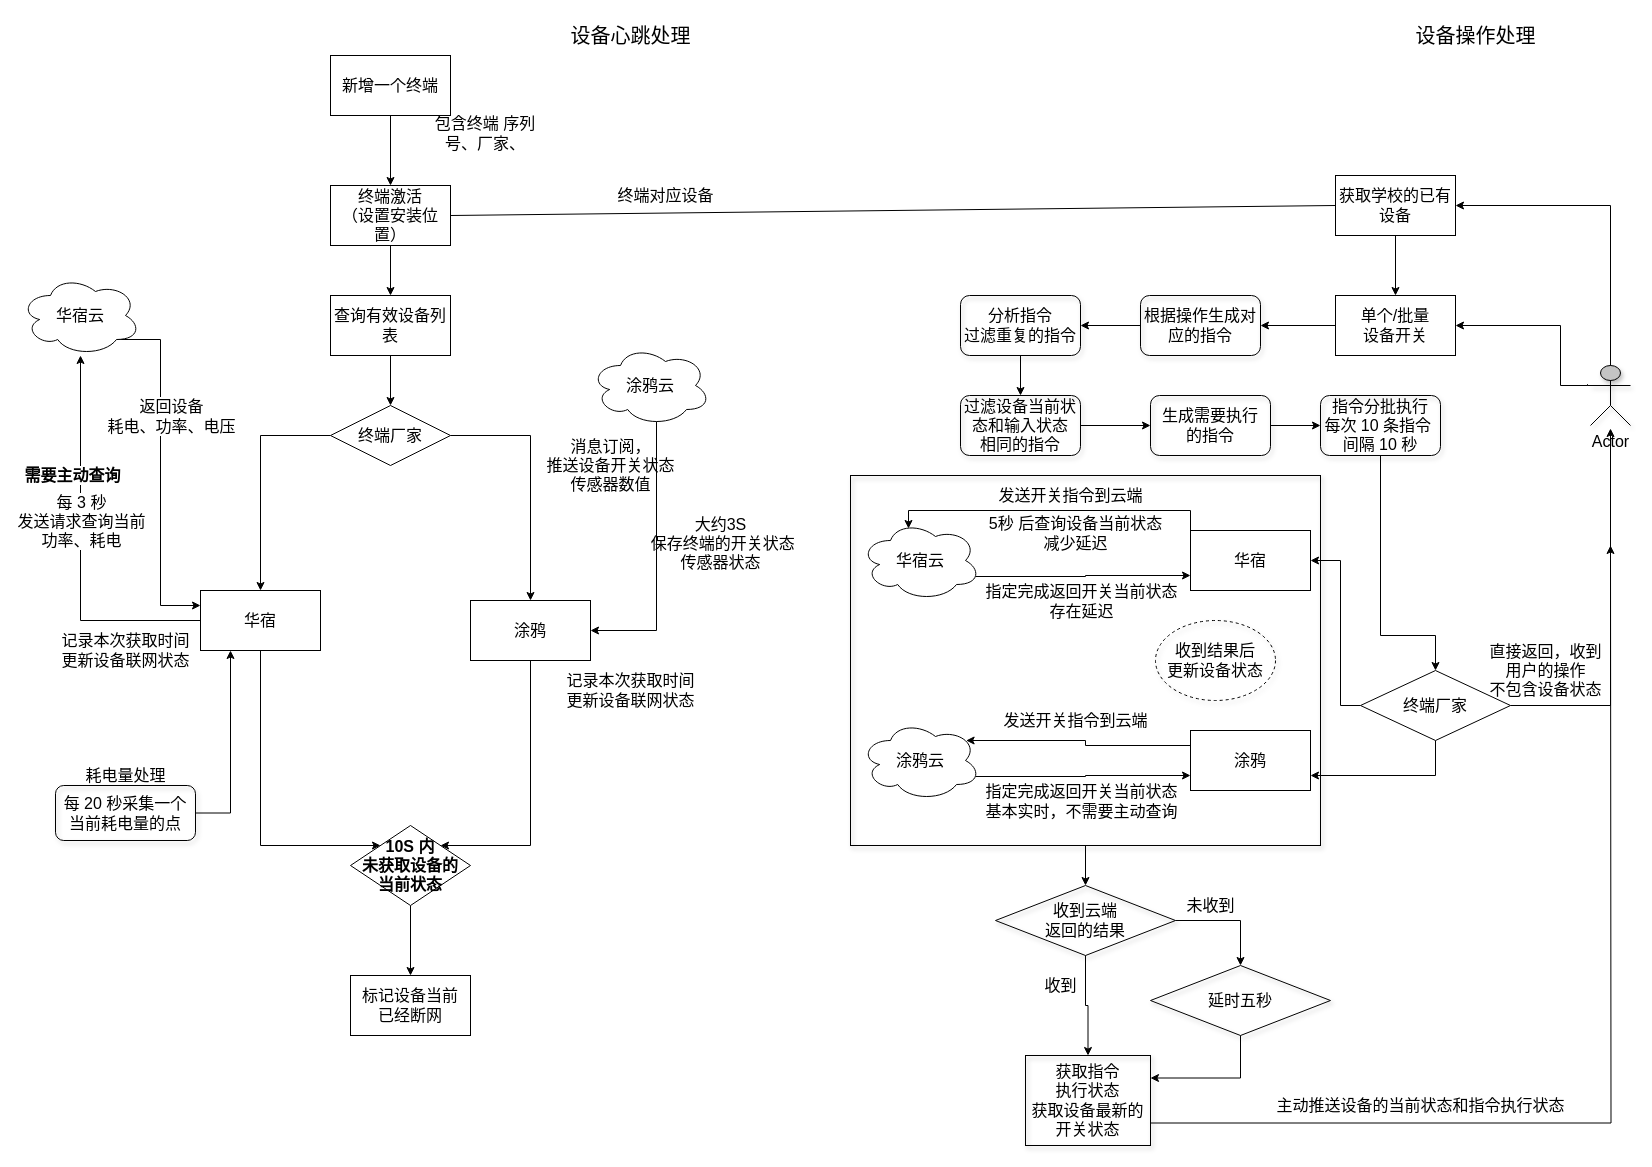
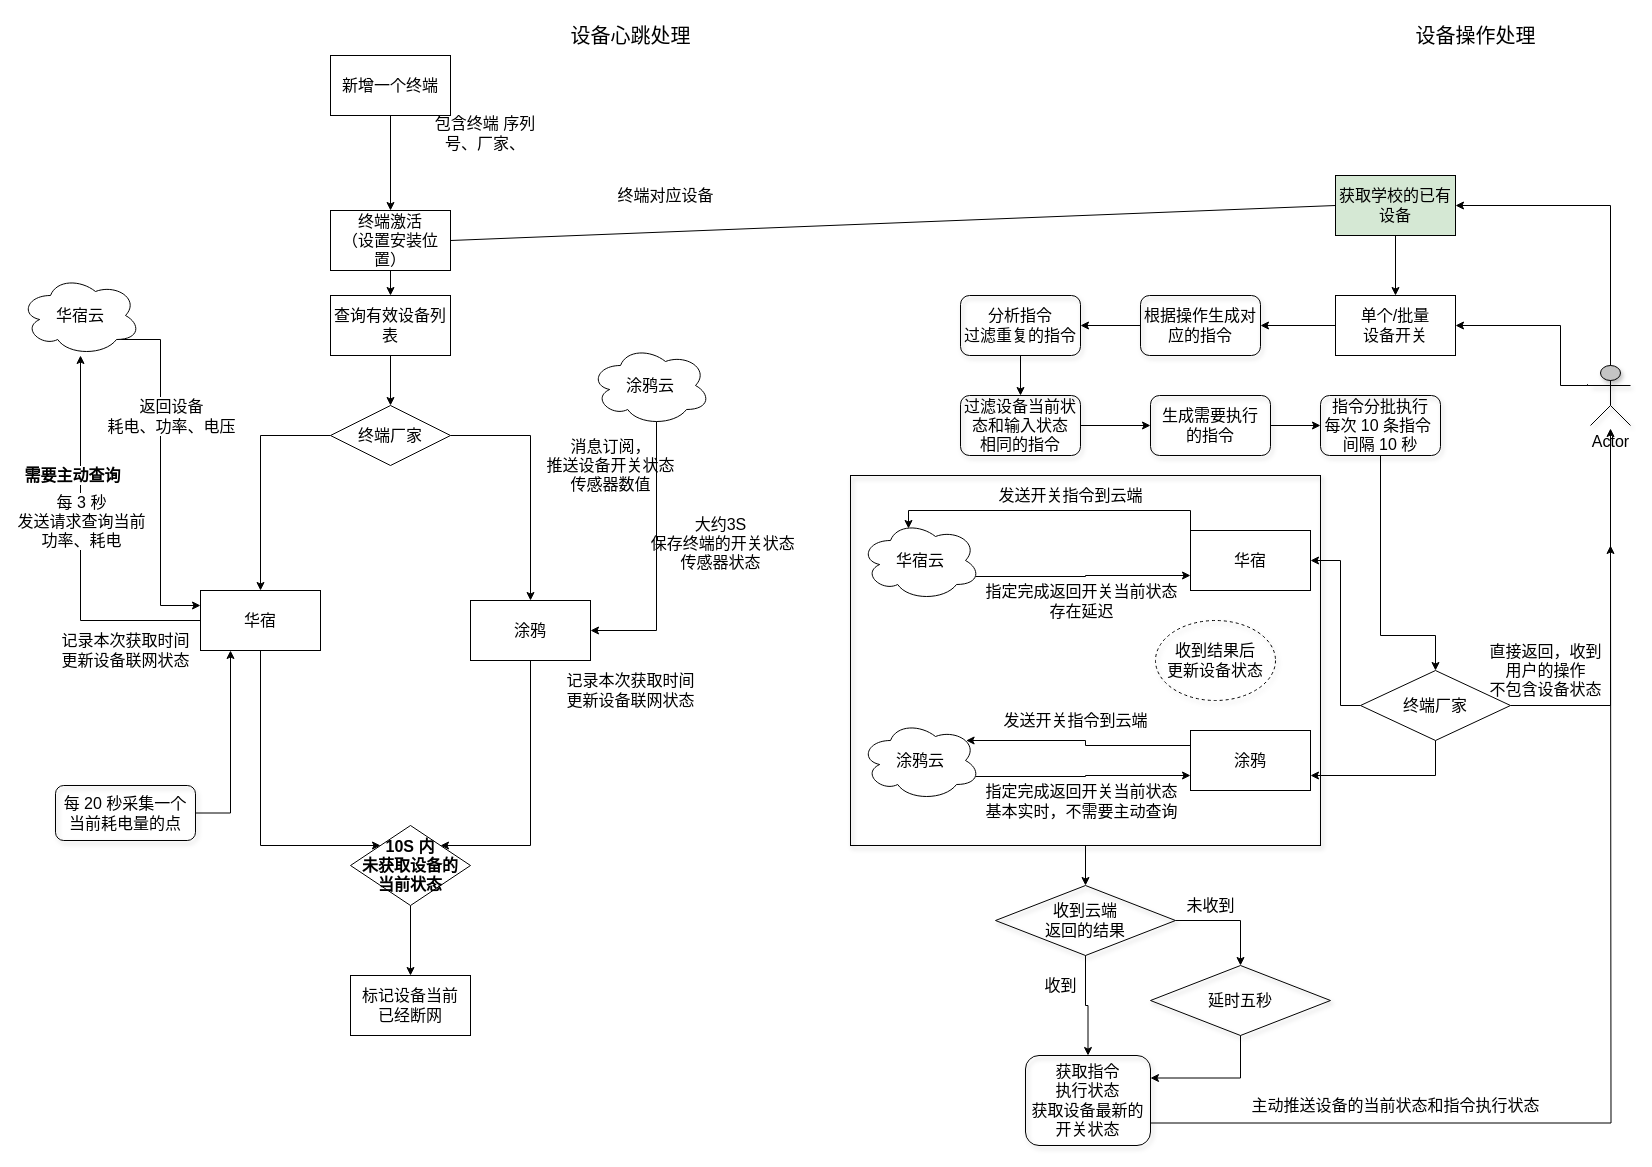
(1396, 206) -> (1396, 206)
(391, 216) -> (391, 241)
(1076, 534) -> none
(126, 776) -> none
(1088, 1101) -> (1088, 1101)
(1421, 1106) -> (1396, 1106)
